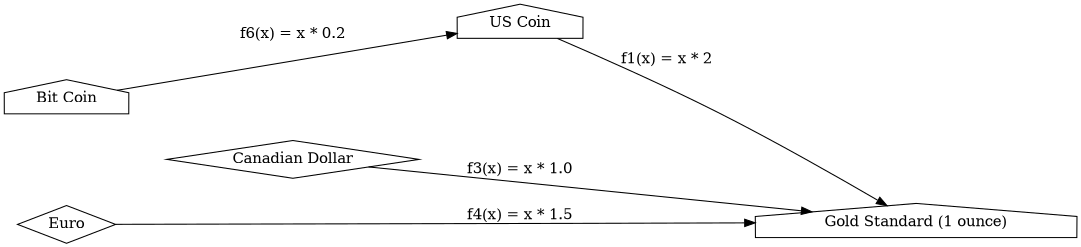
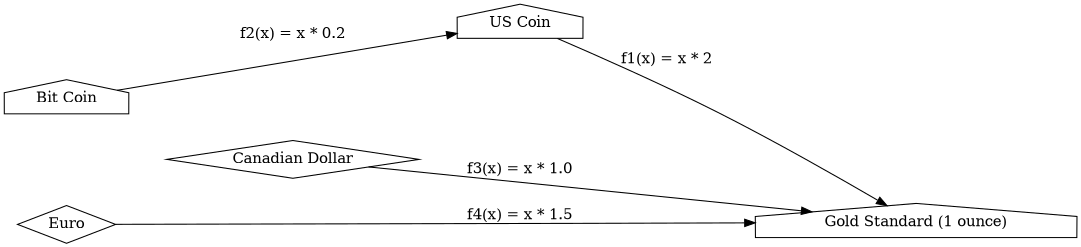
(293, 34) -> (293, 34)
